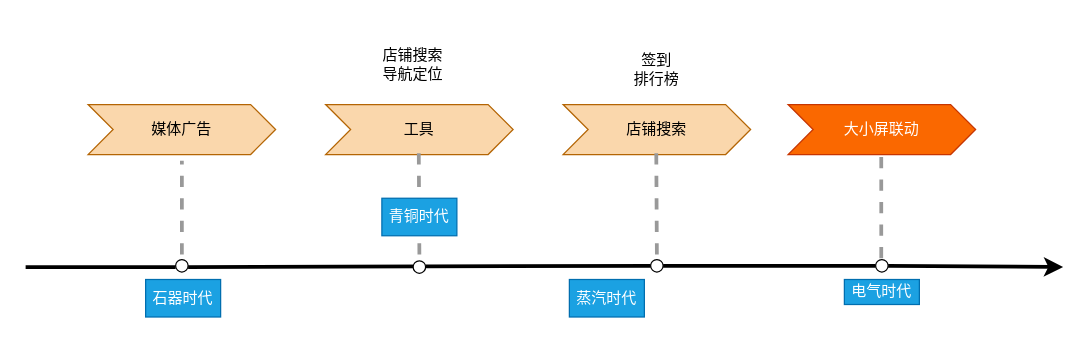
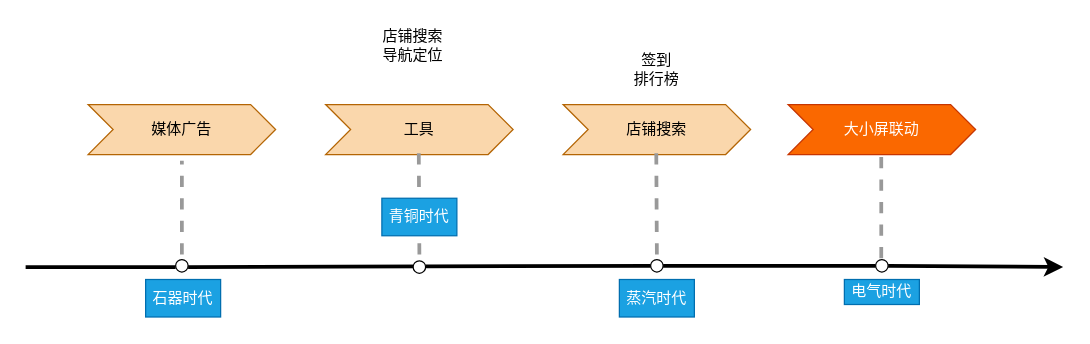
(413, 64) -> (413, 45)
(607, 298) -> (657, 298)
